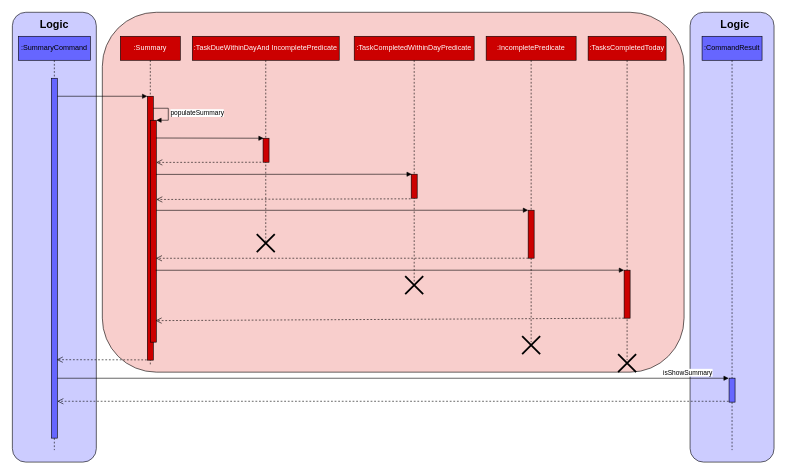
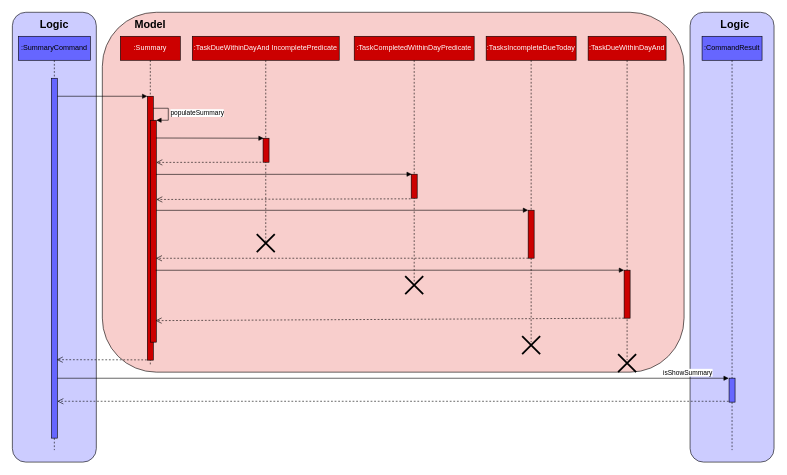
none -> (150, 24)
(531, 48) -> (531, 48)
(627, 48) -> (627, 48)
